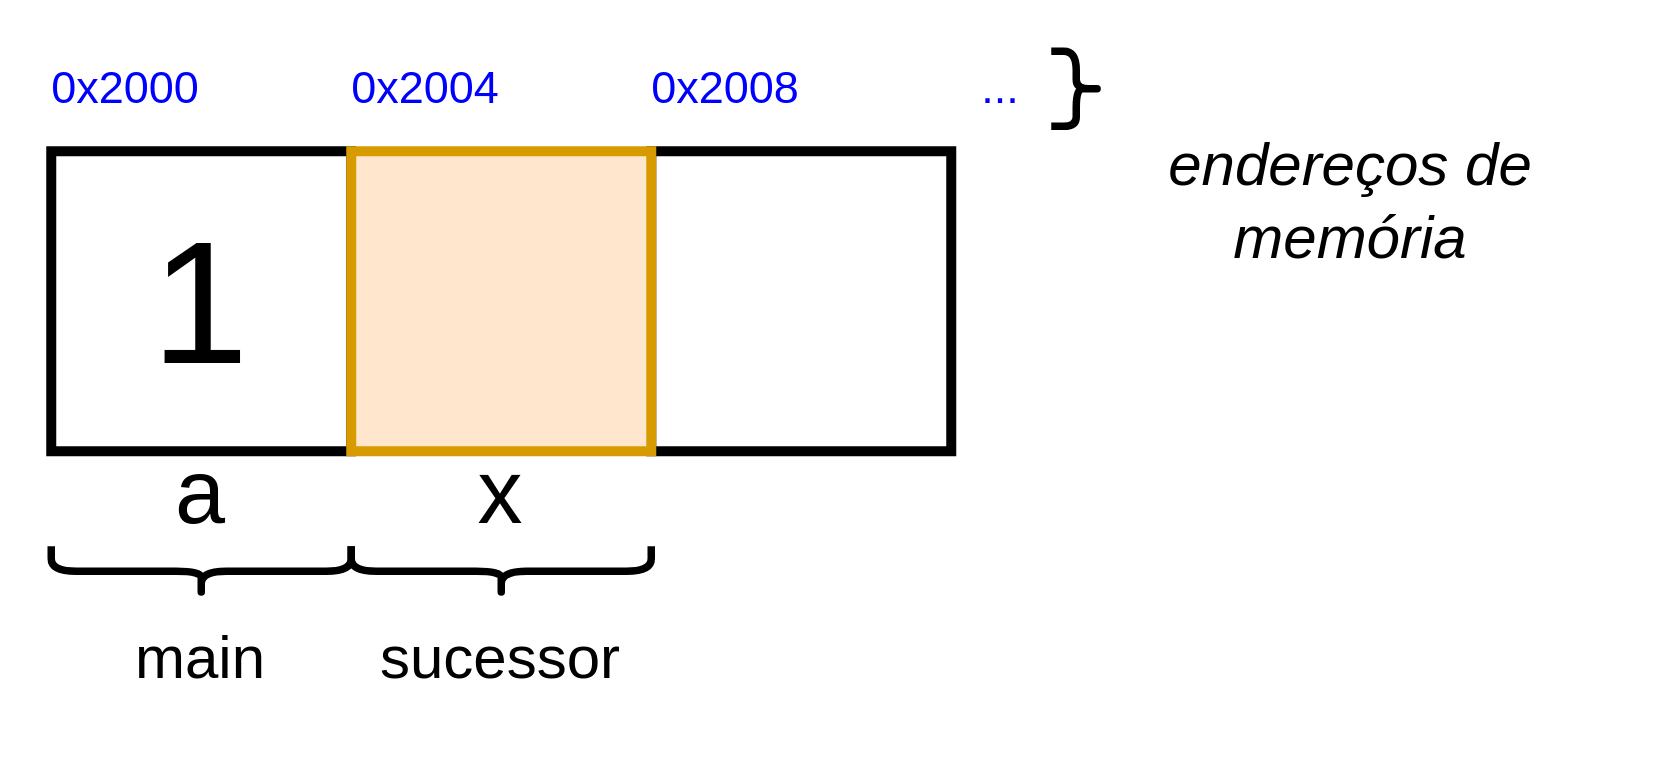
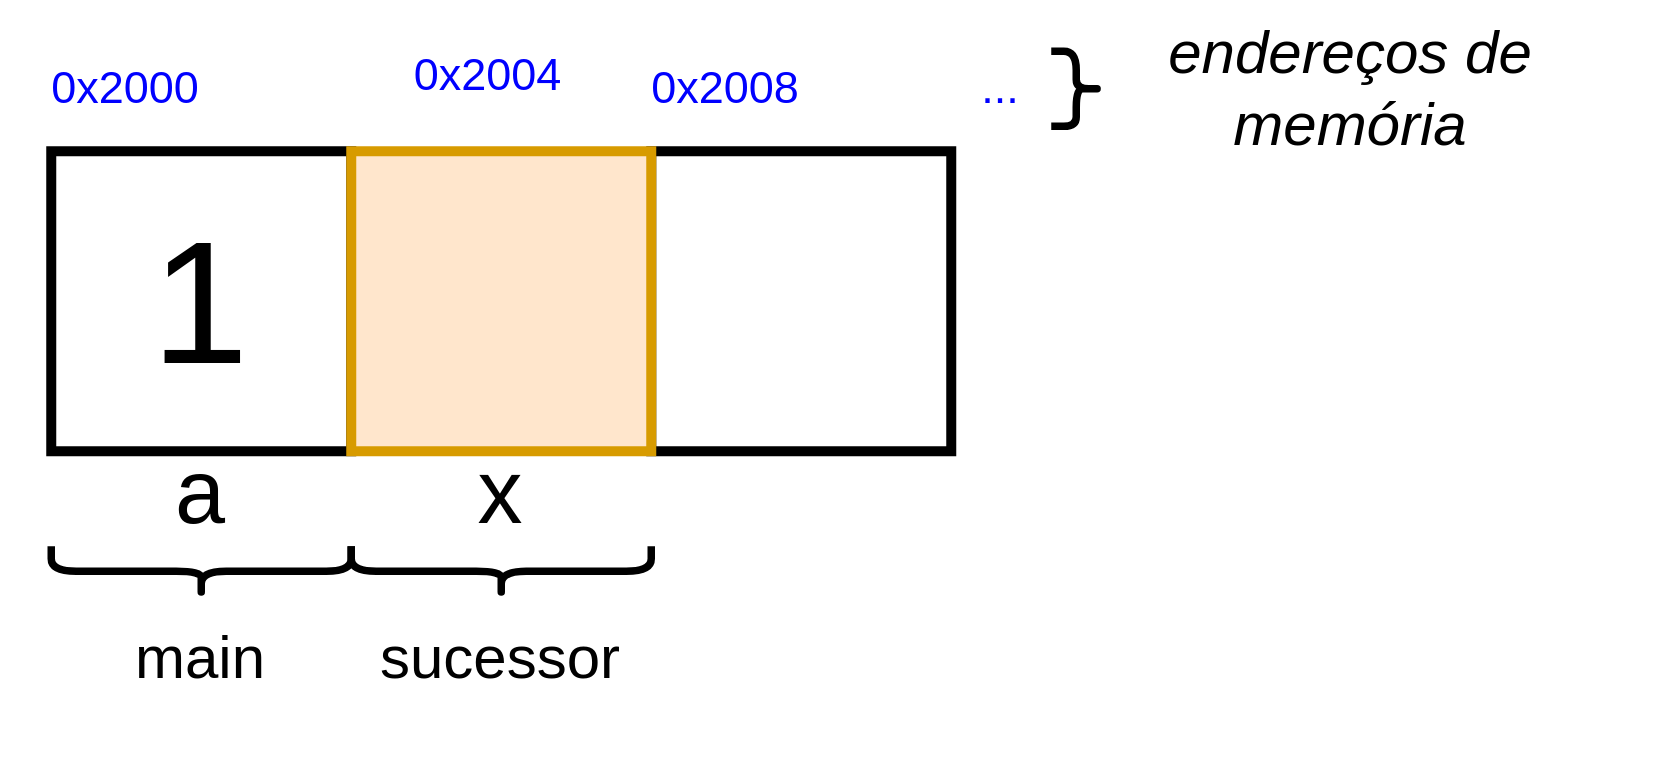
(426, 89) -> (489, 76)
(1351, 201) -> (1351, 89)
